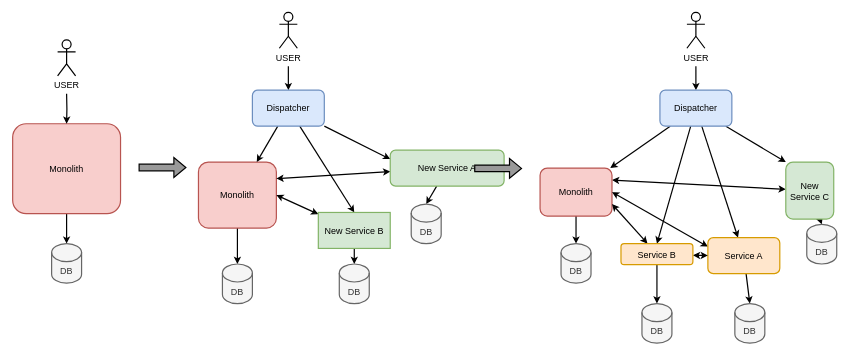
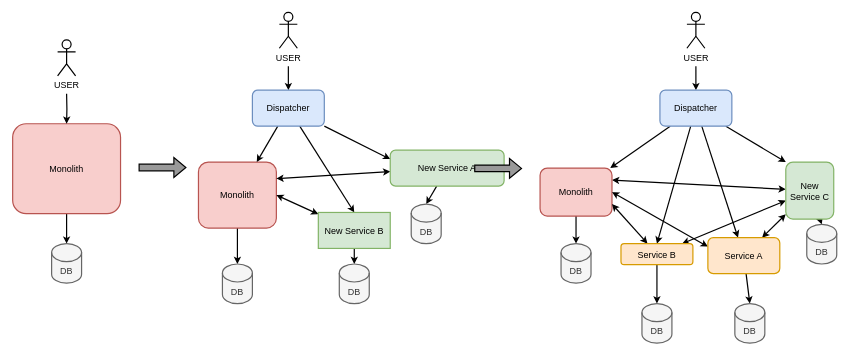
none -> (774, 227)
(700, 256) -> (735, 222)
